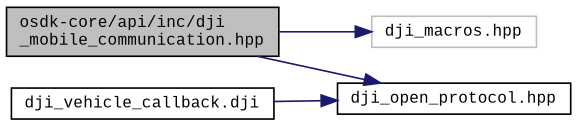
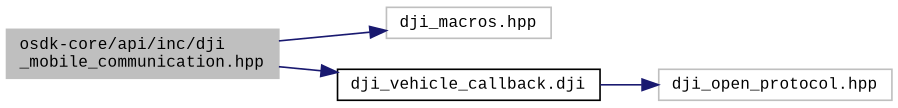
(143, 32) -> (143, 54)
(311, 68) -> (300, 69)
(454, 99) -> (775, 85)
